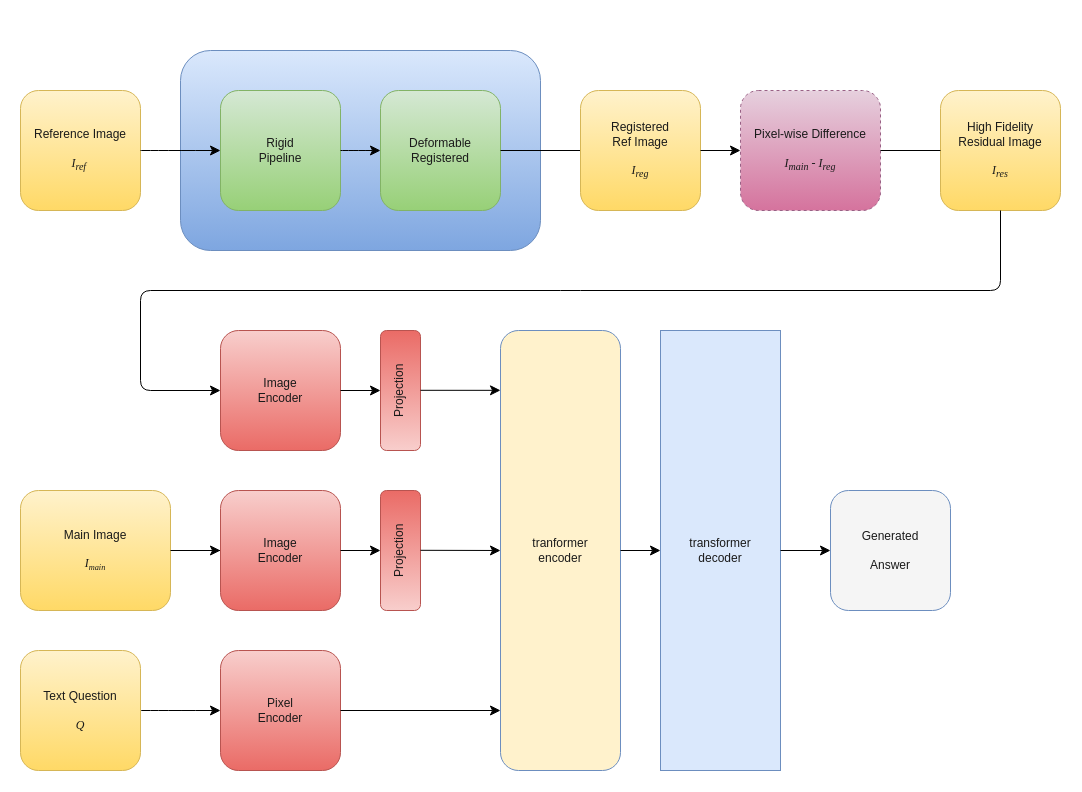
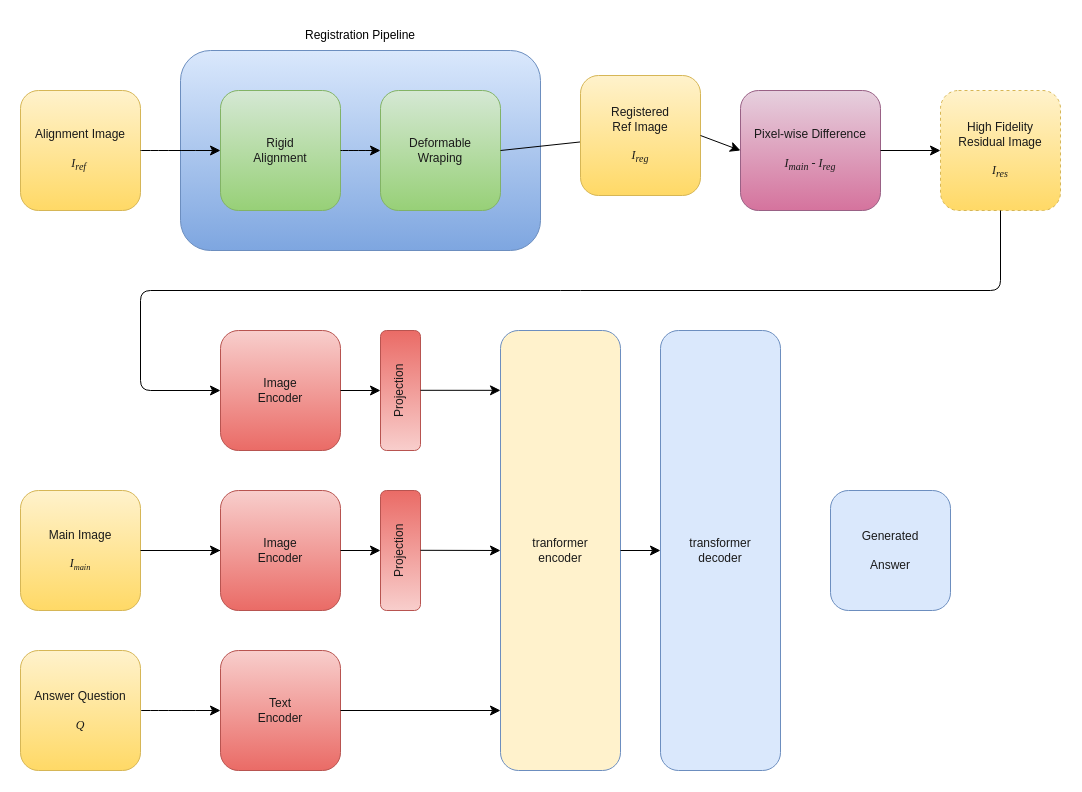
none -> (361, 36)
(81, 151) -> (81, 151)
(281, 151) -> (281, 151)
(441, 151) -> (441, 151)
(641, 151) -> (641, 136)
(811, 151) -> (811, 151)
(934, 151) -> (931, 151)
(1001, 151) -> (1001, 151)
(96, 551) -> (81, 551)
(721, 551) -> (721, 551)
(802, 551) -> none
(891, 551) -> (891, 551)
(81, 711) -> (81, 711)
(281, 711) -> (281, 711)
